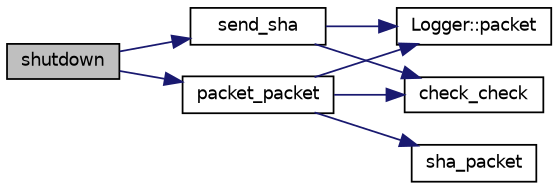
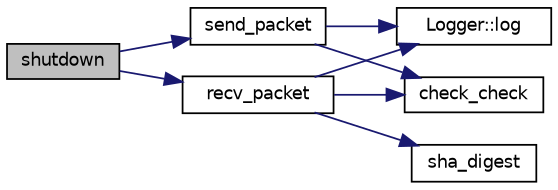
(258, 26) -> (258, 26)
(474, 26) -> (474, 26)
(258, 95) -> (258, 95)
(474, 163) -> (474, 163)
